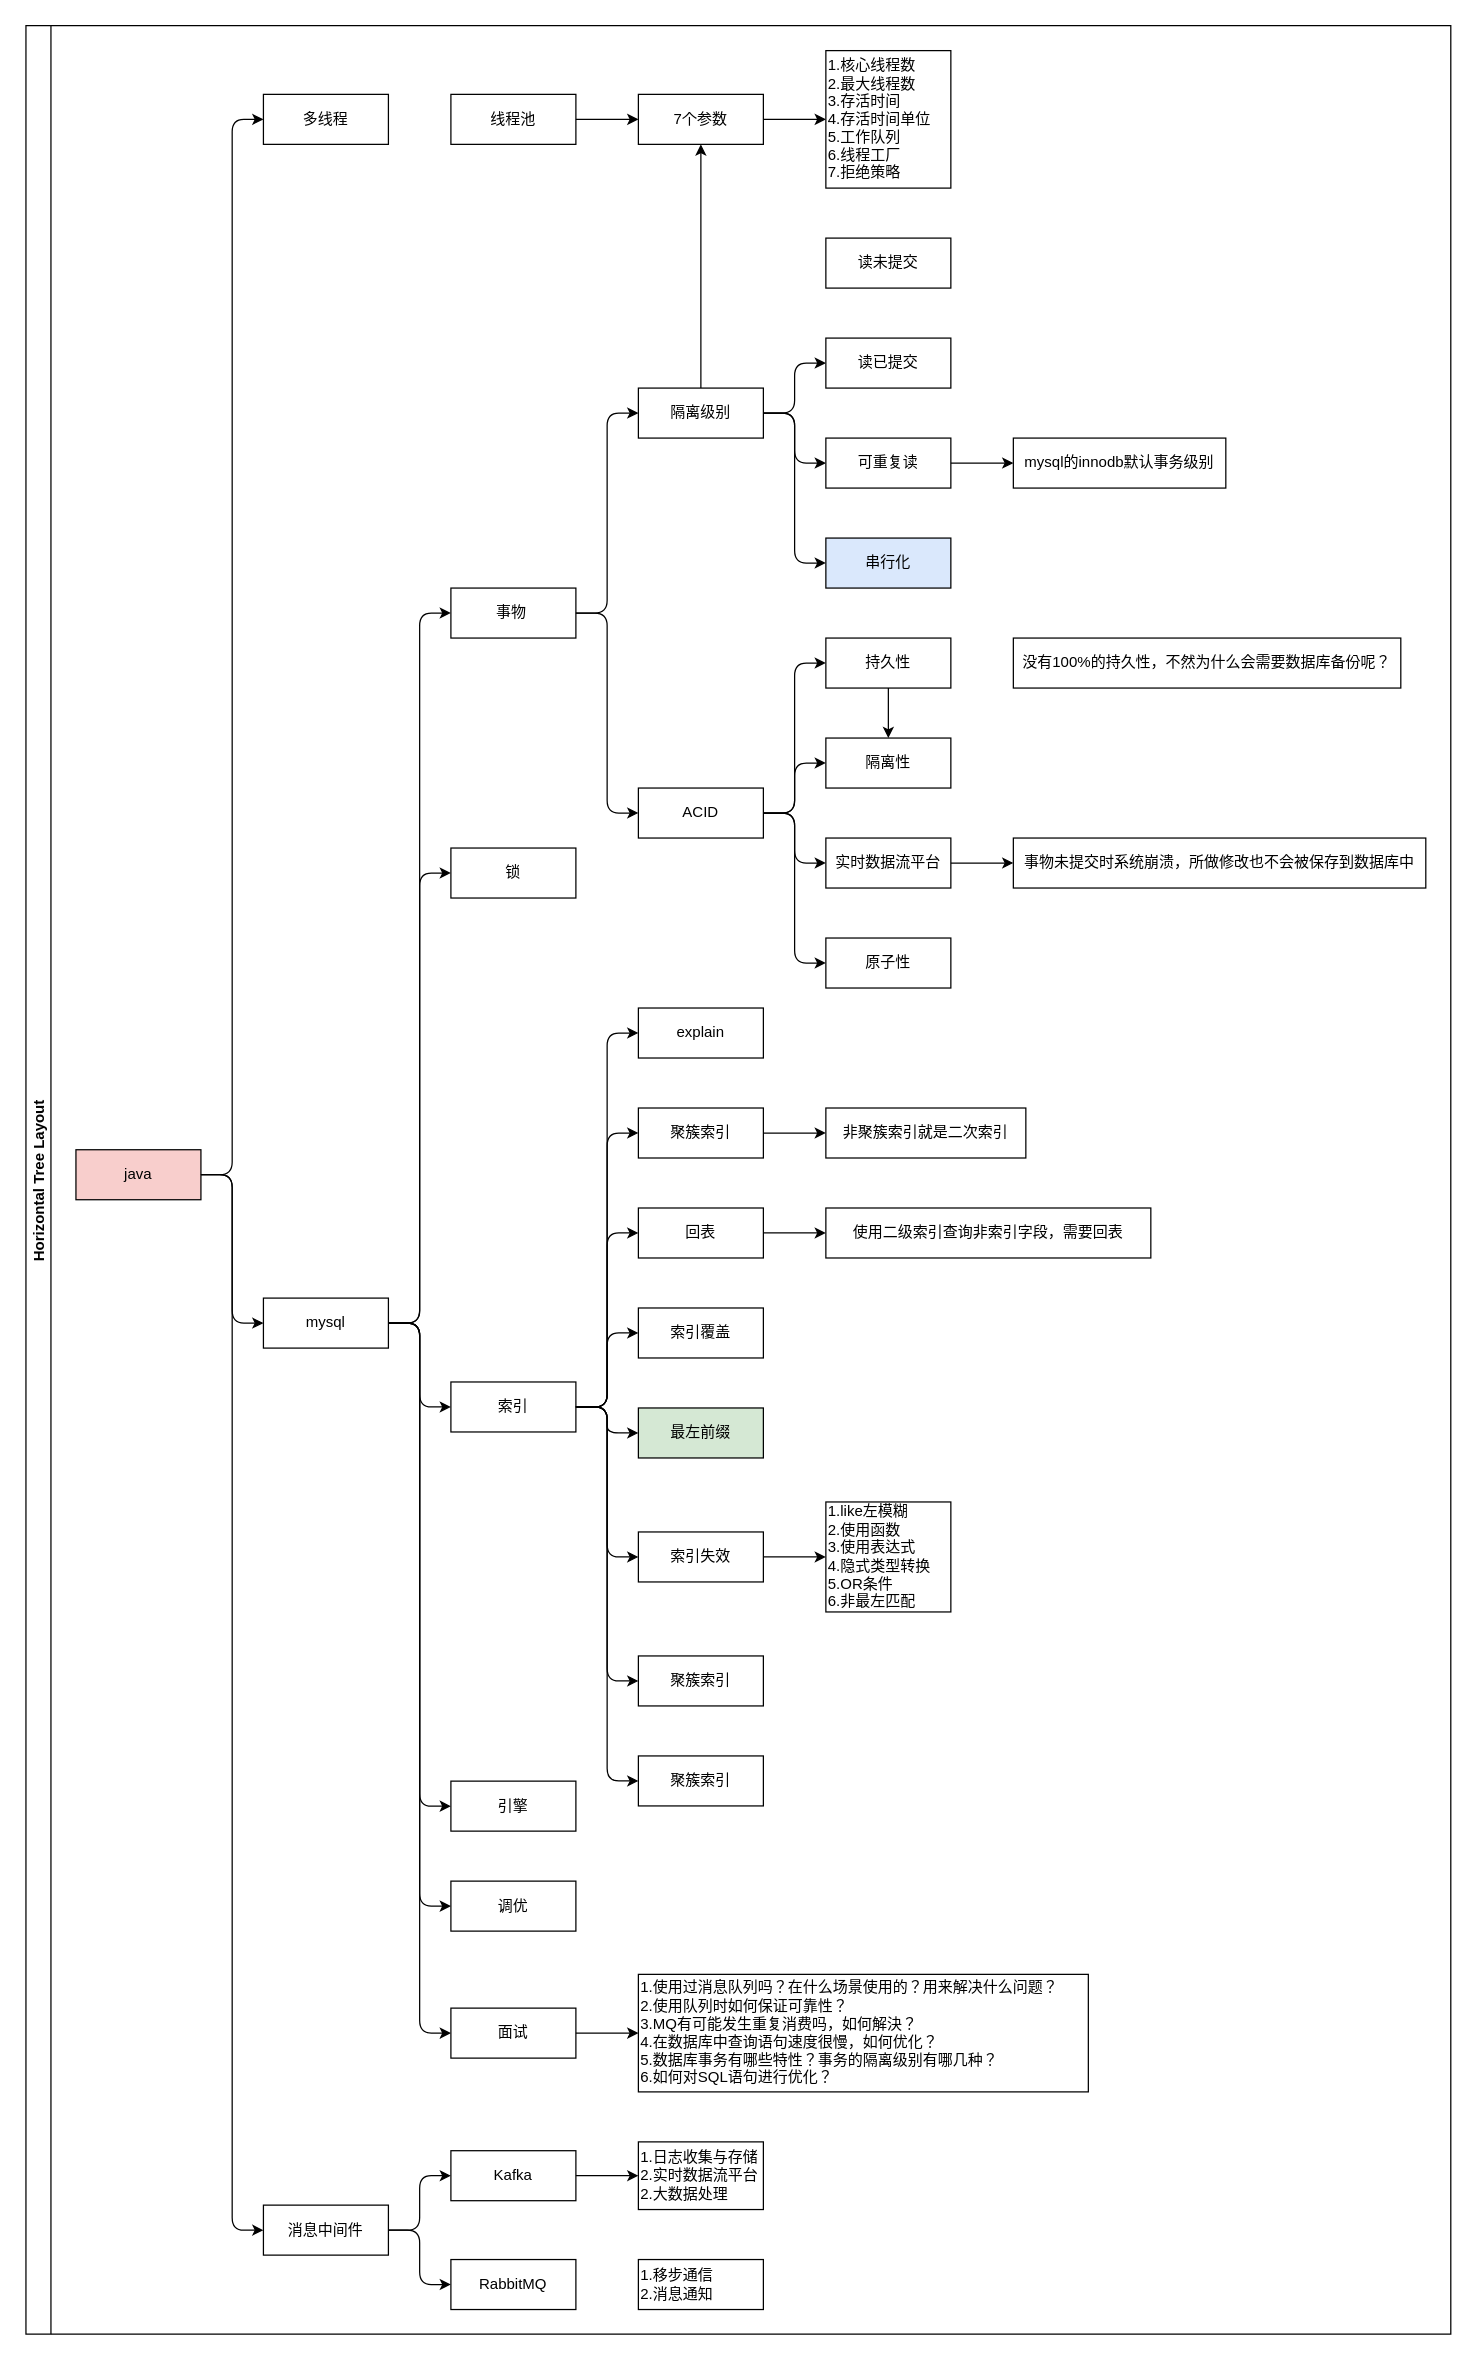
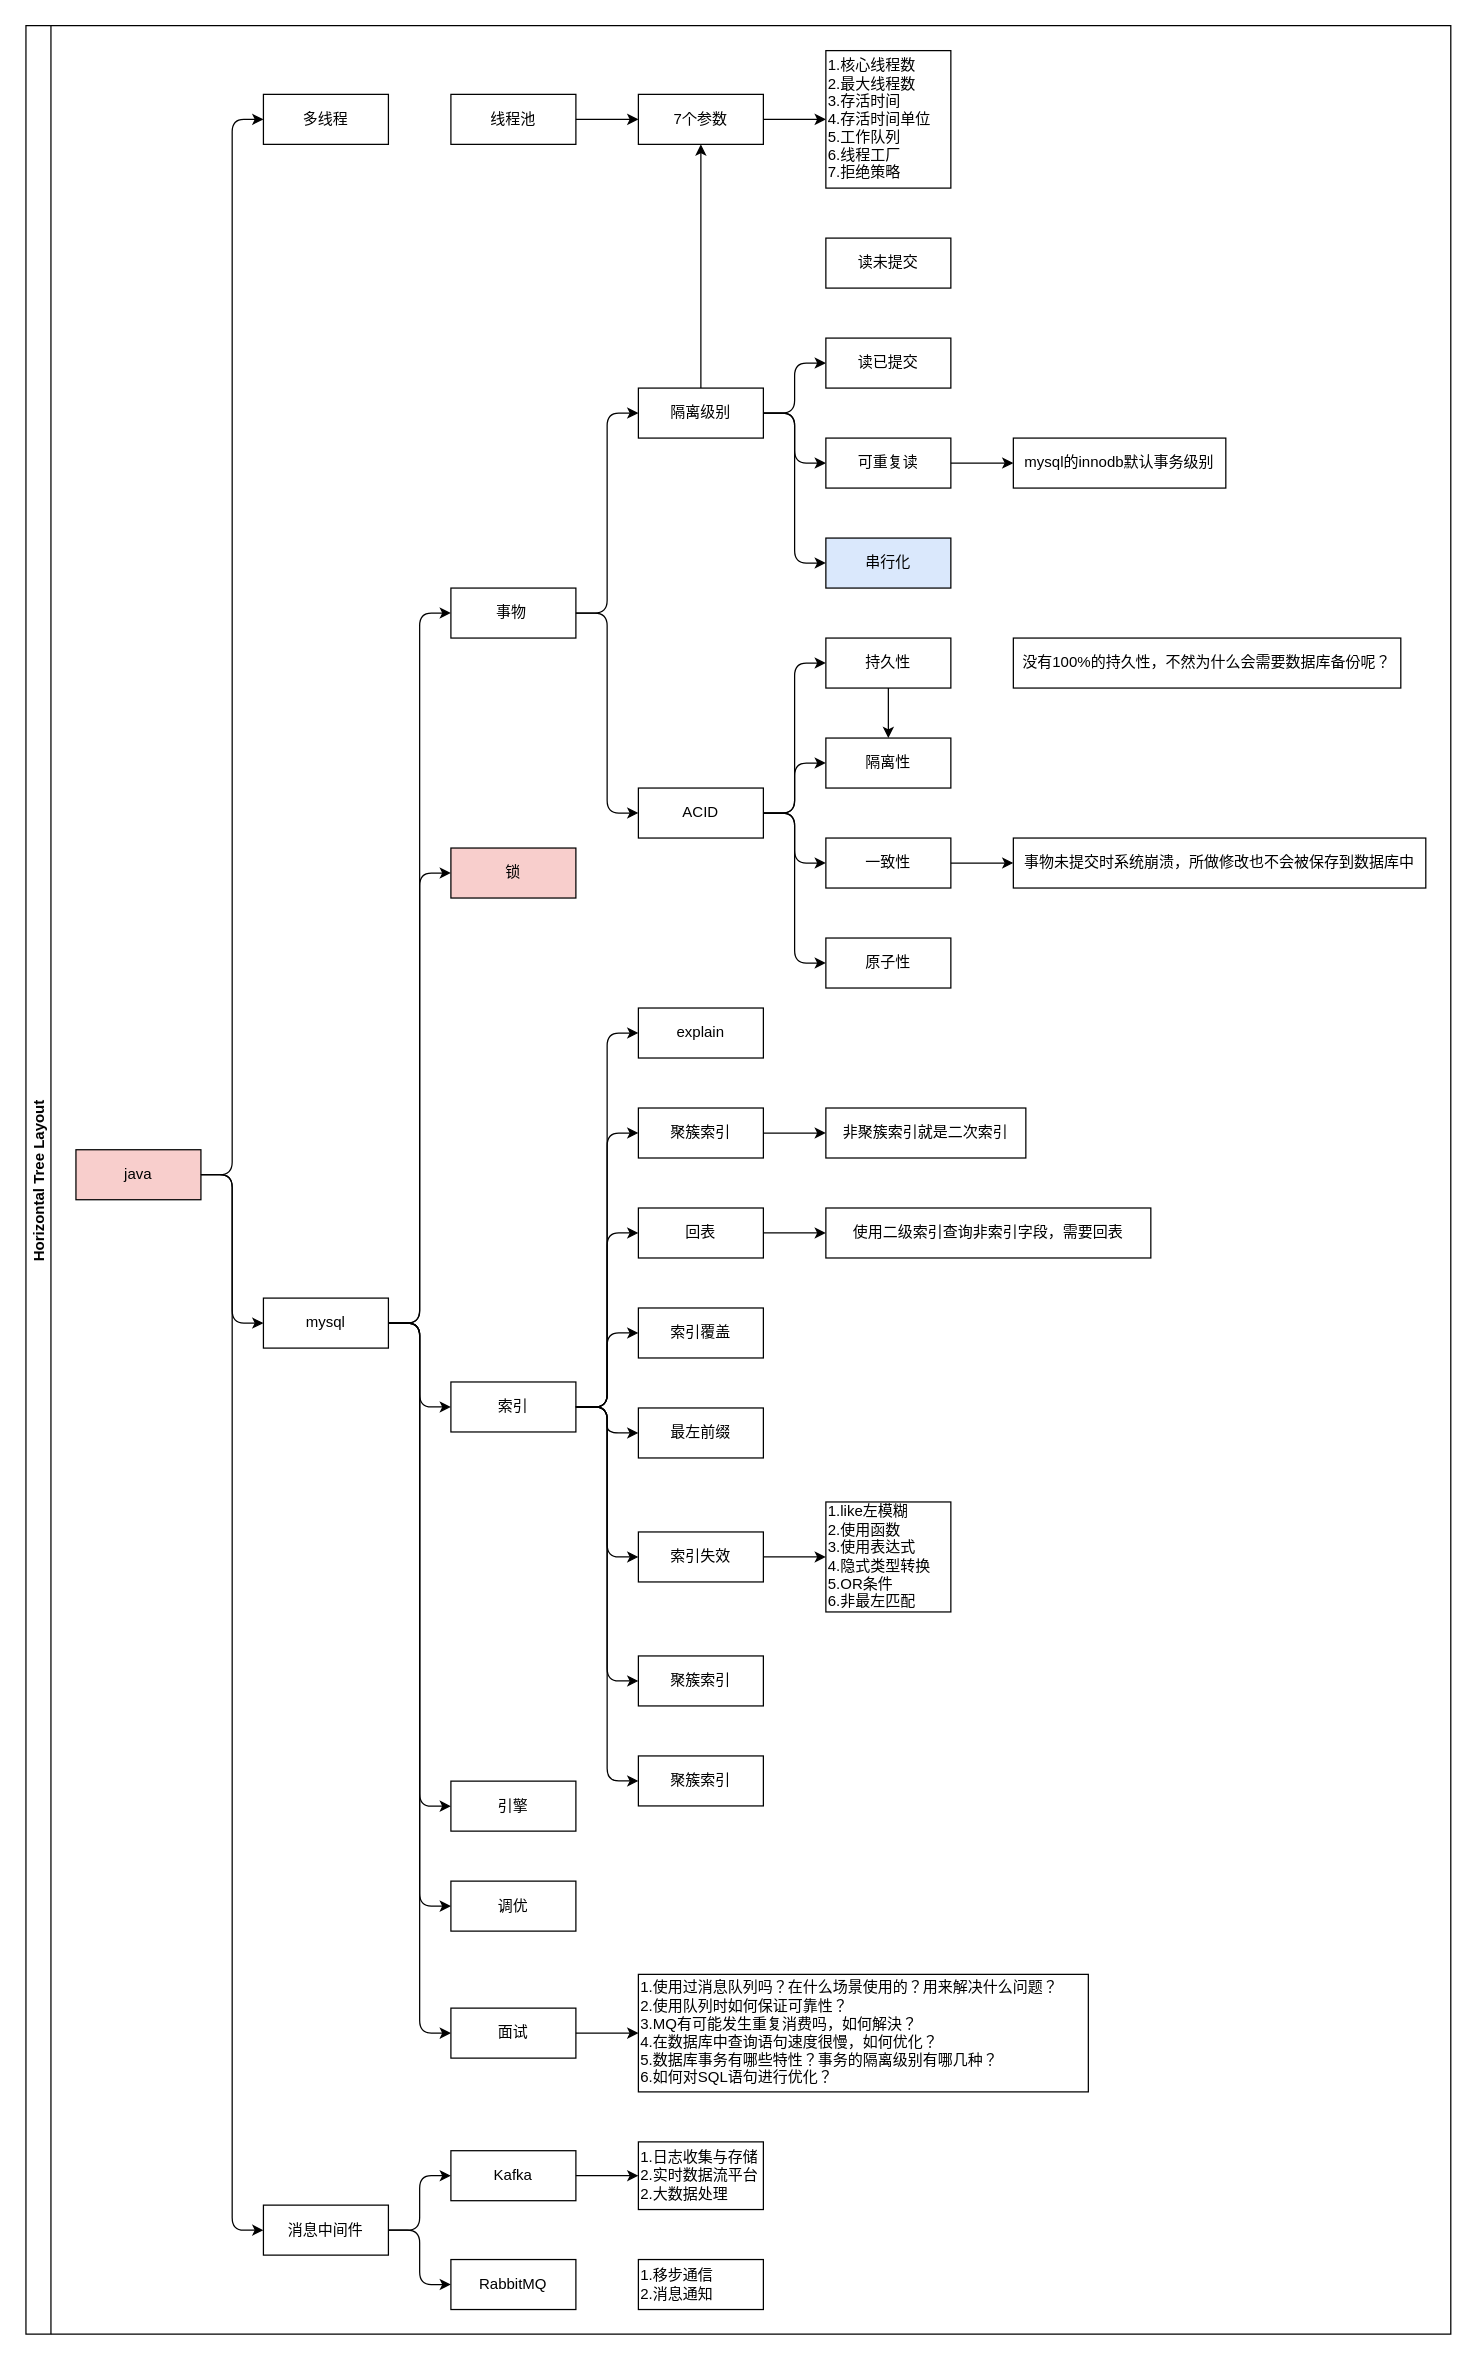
(888, 863) -> (888, 863)
(513, 873) -> (513, 873)
(701, 1433) -> (701, 1433)
